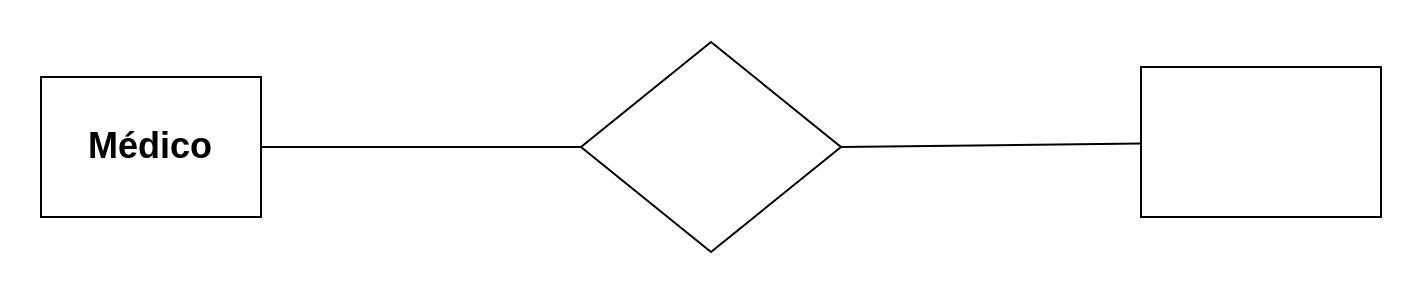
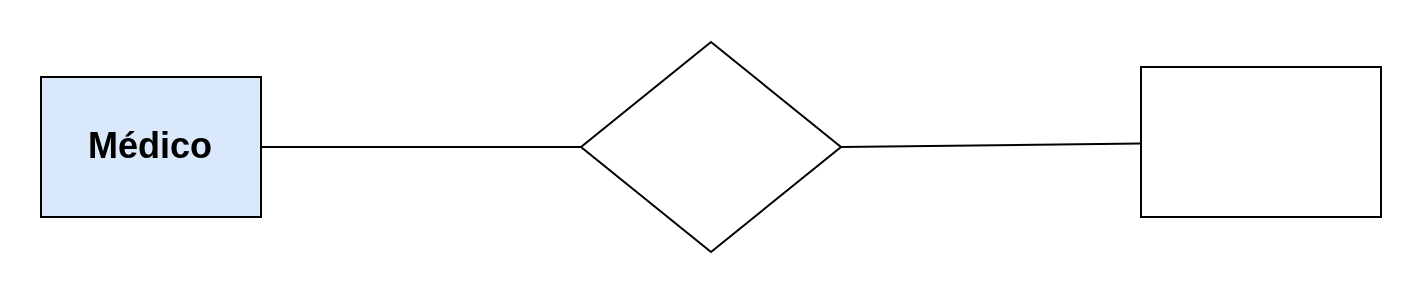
(151, 147) -> (151, 147)
